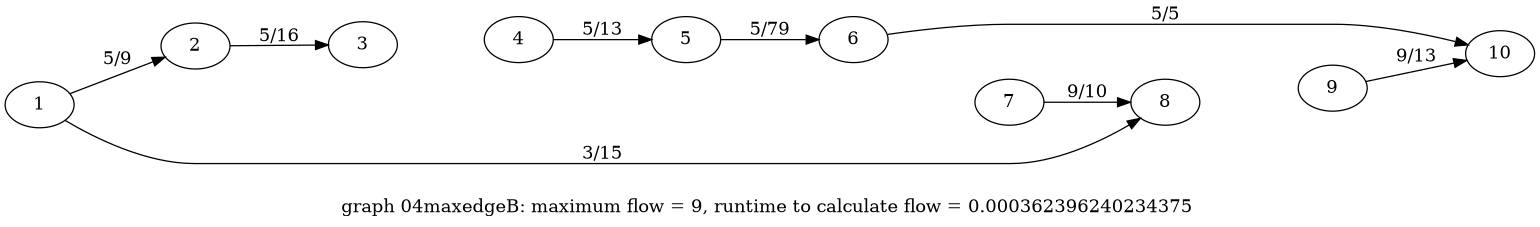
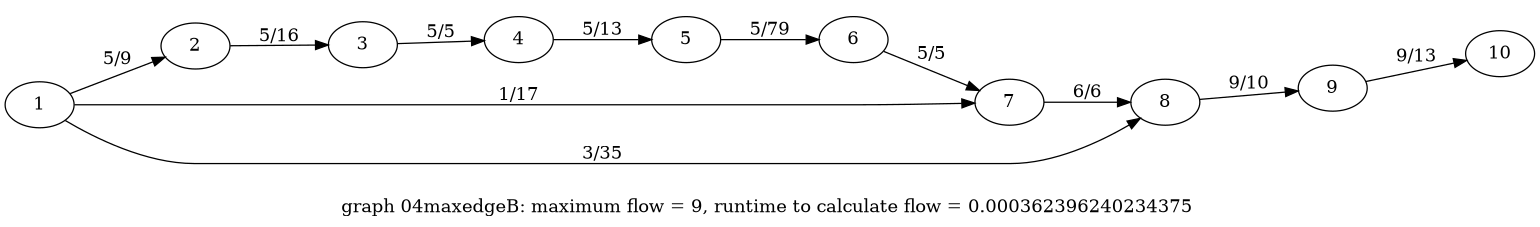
(1172, 24) -> (926, 69)
none -> (434, 42)
(1087, 93) -> (1087, 93)
none -> (1243, 96)
none -> (518, 105)
(602, 154) -> (602, 154)
